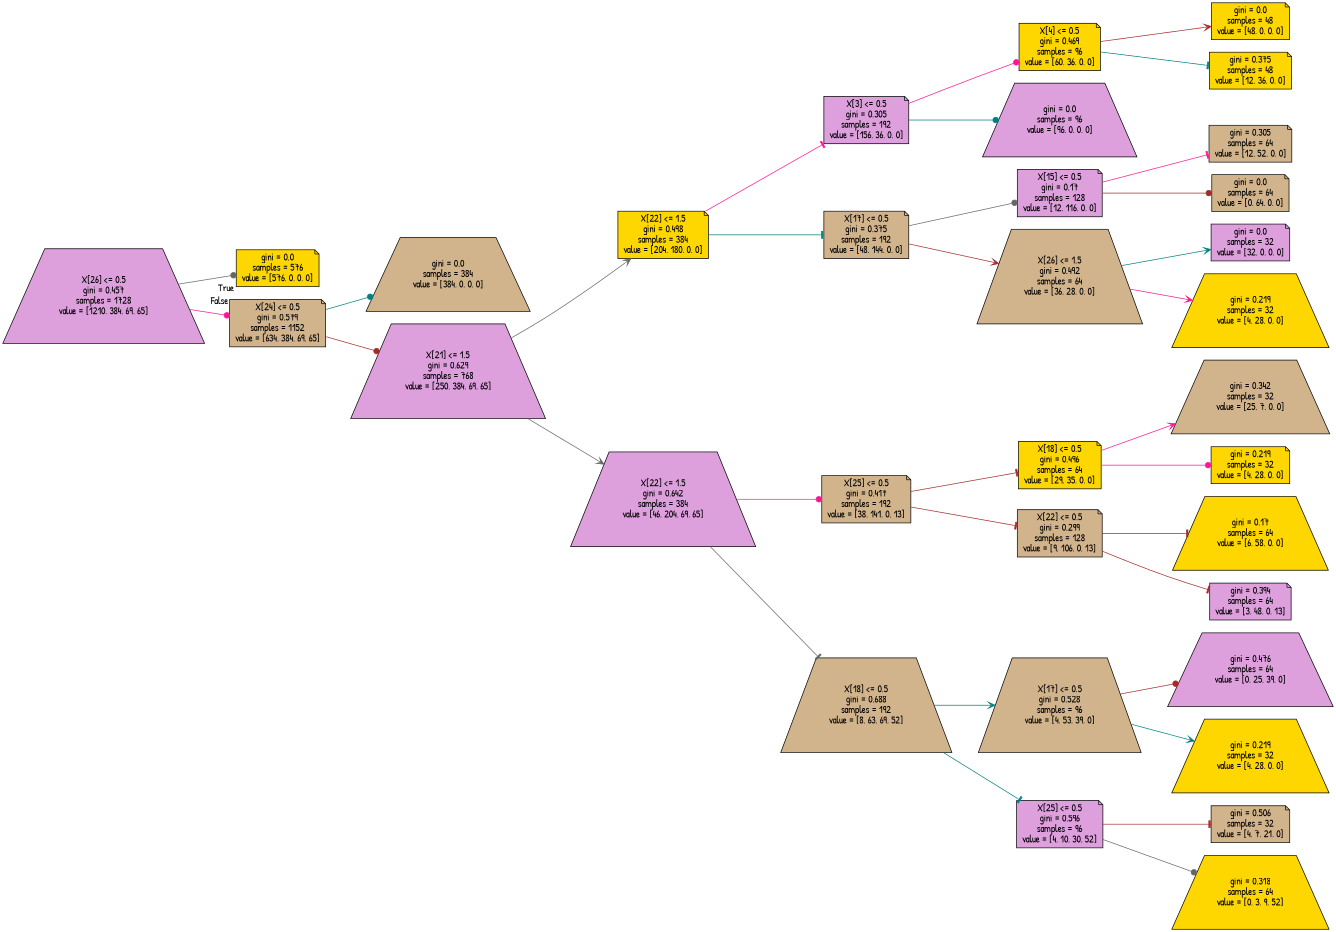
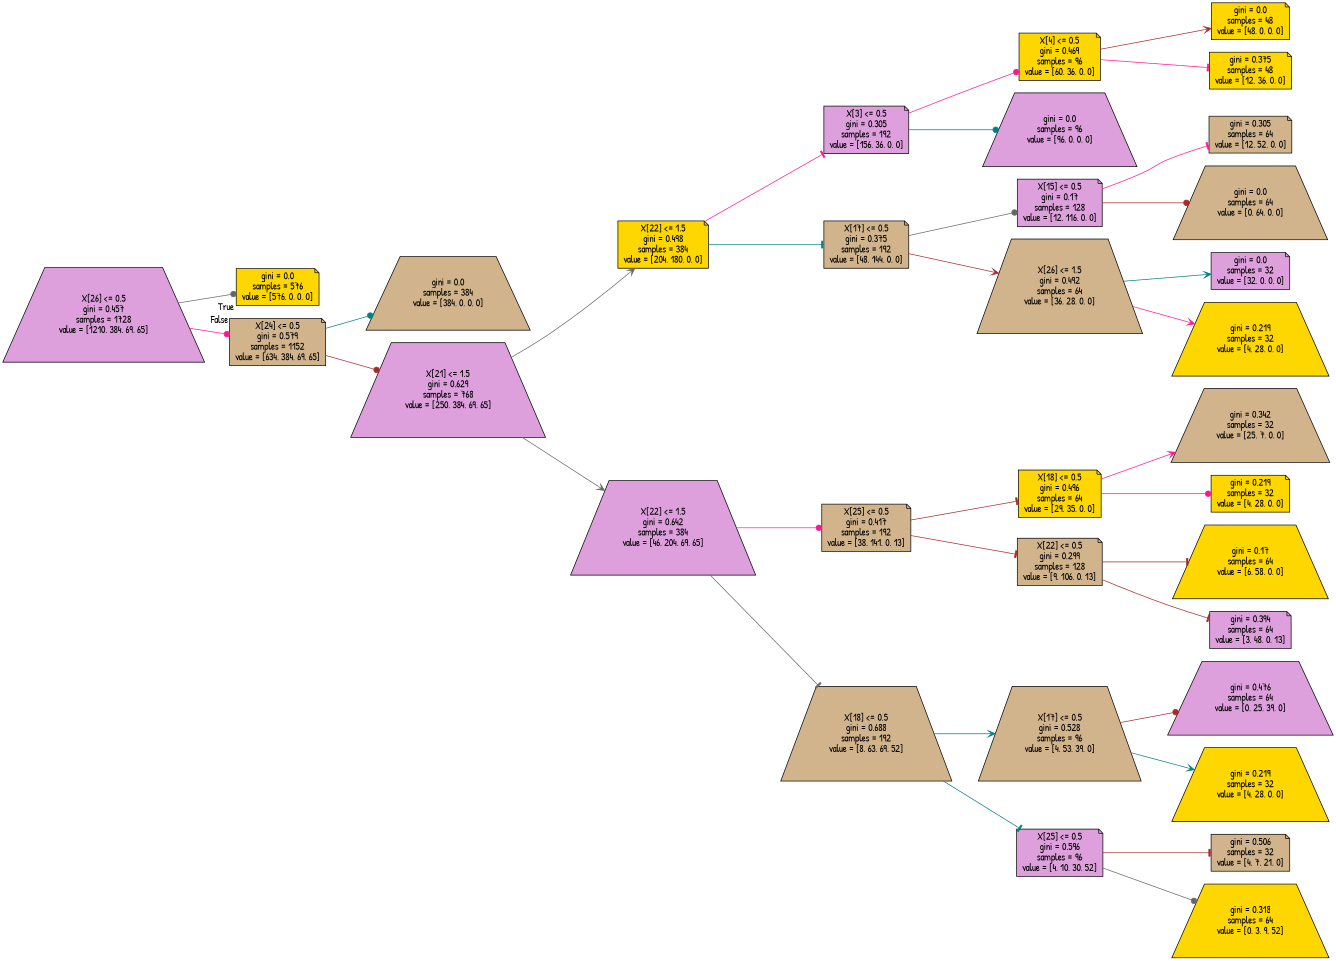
(1153, 59) -> (1153, 64)
(1250, 193) -> (1250, 203)
